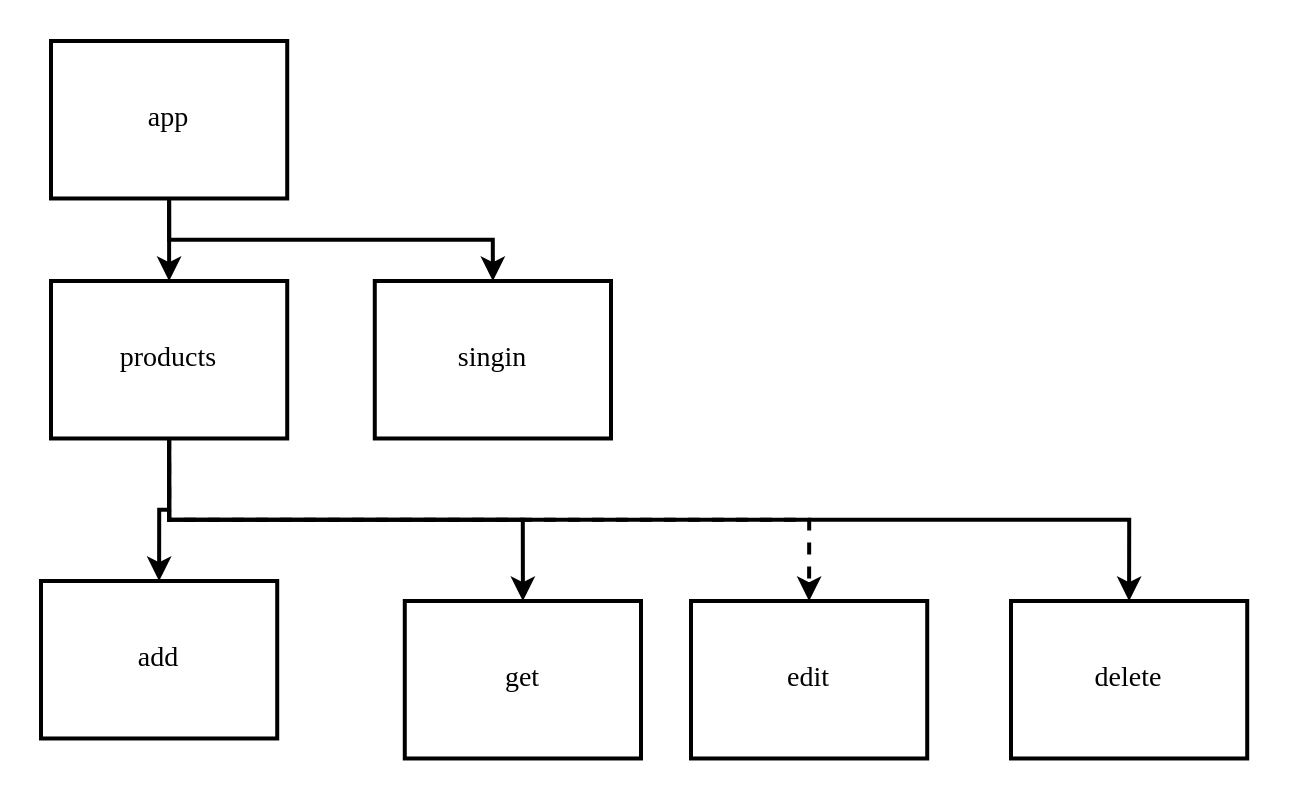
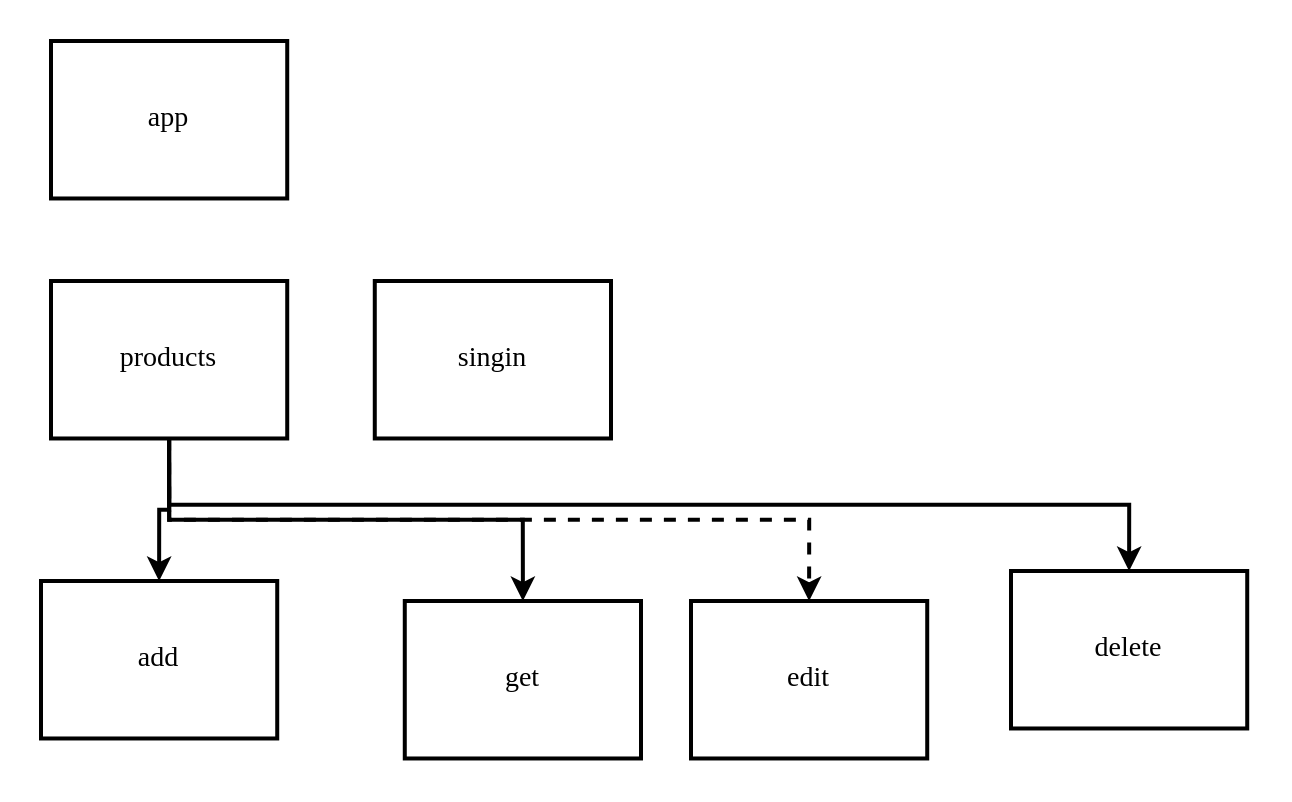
(345, 240) -> none
(169, 254) -> none
(1129, 680) -> (1129, 650)
